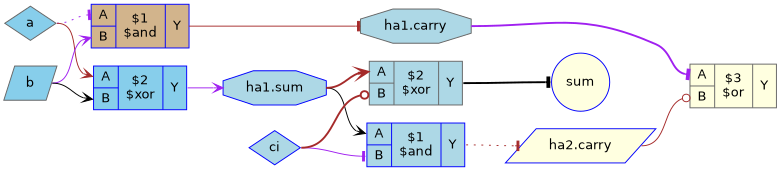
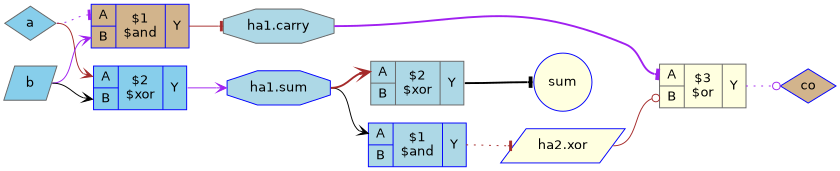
none -> (808, 86)
(581, 146) -> (563, 146)
(275, 148) -> none
